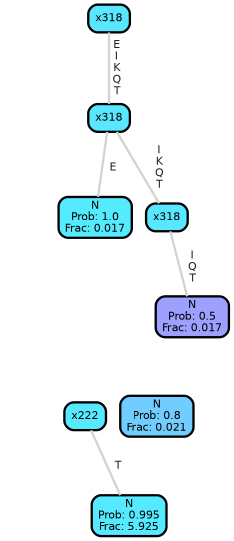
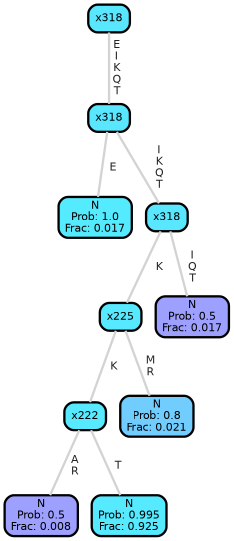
none -> (121, 317)
none -> (41, 516)
(129, 516) -> (129, 516)
